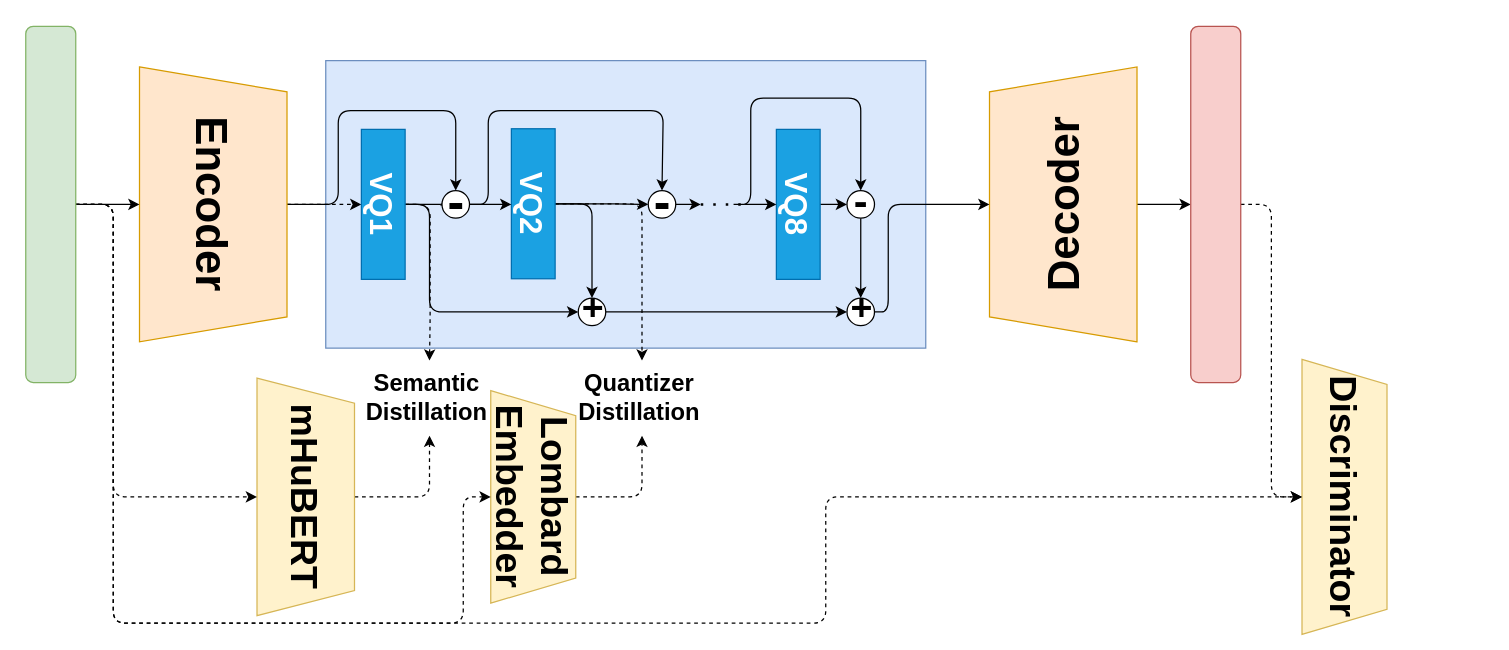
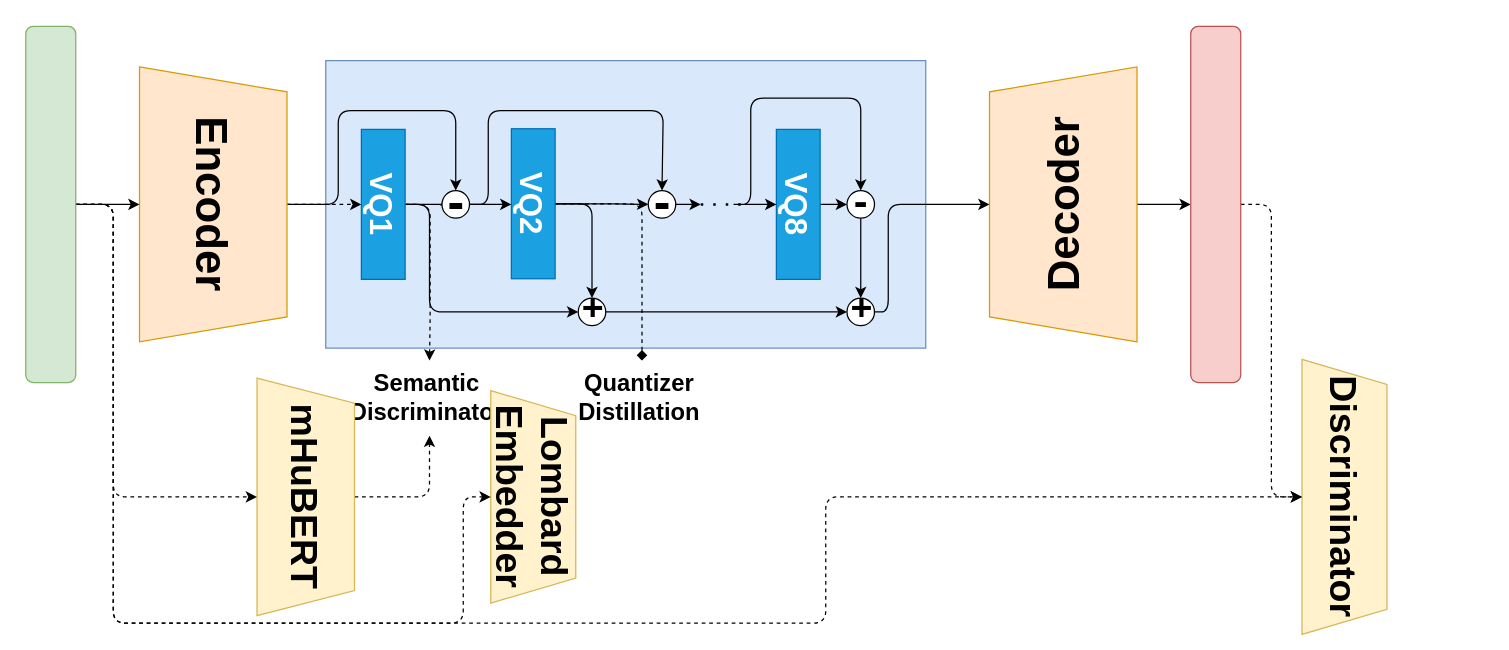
(642, 351) -> (642, 350)
(427, 398) -> (427, 398)
(629, 497) -> none
